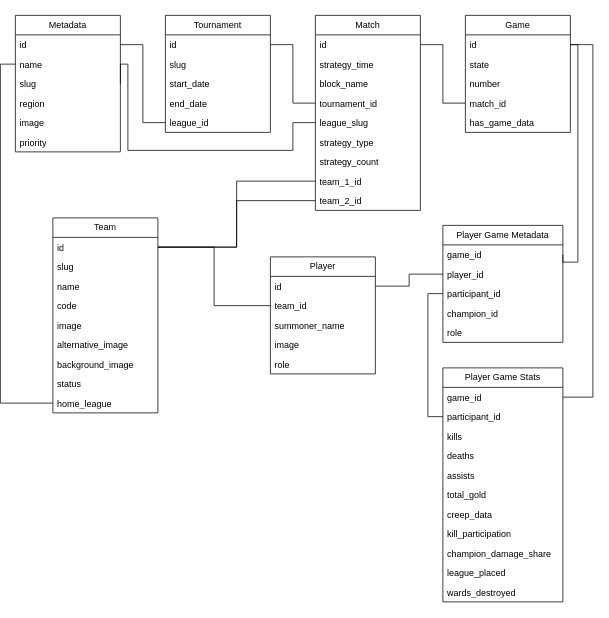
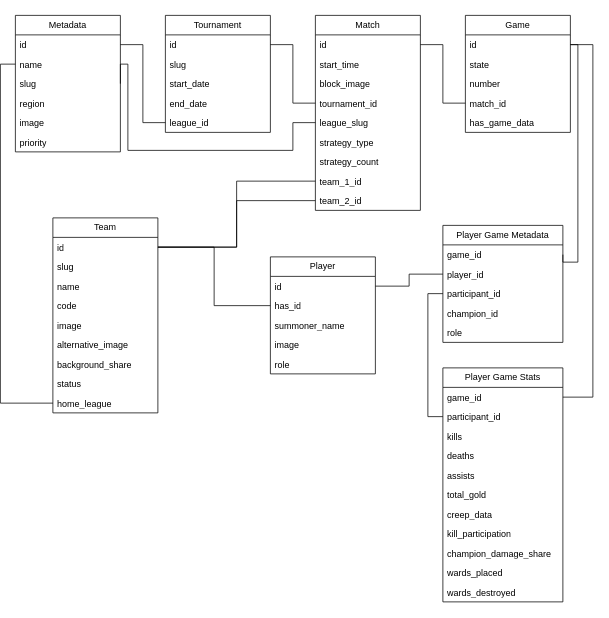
(351, 65) -> (344, 65)
(344, 85) -> (345, 85)
(291, 307) -> (289, 307)
(97, 365) -> (98, 365)
(478, 574) -> (476, 574)
